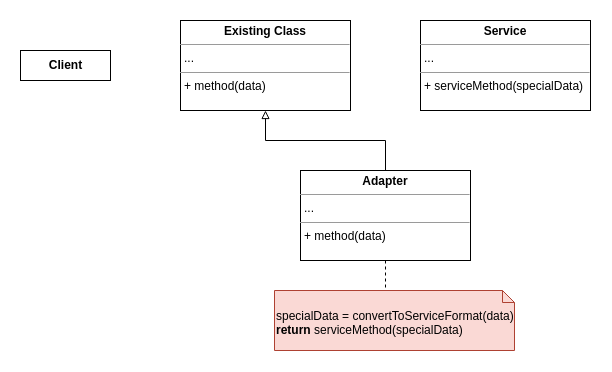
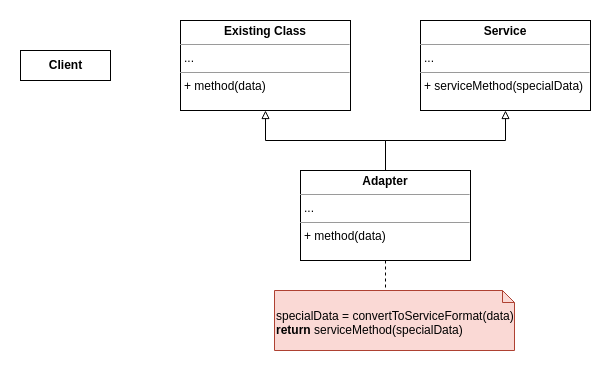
none -> (457, 141)
